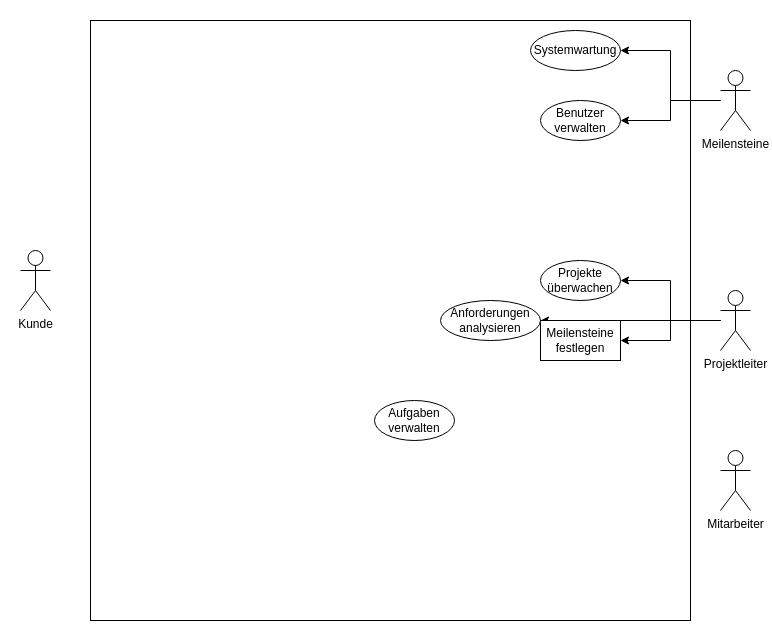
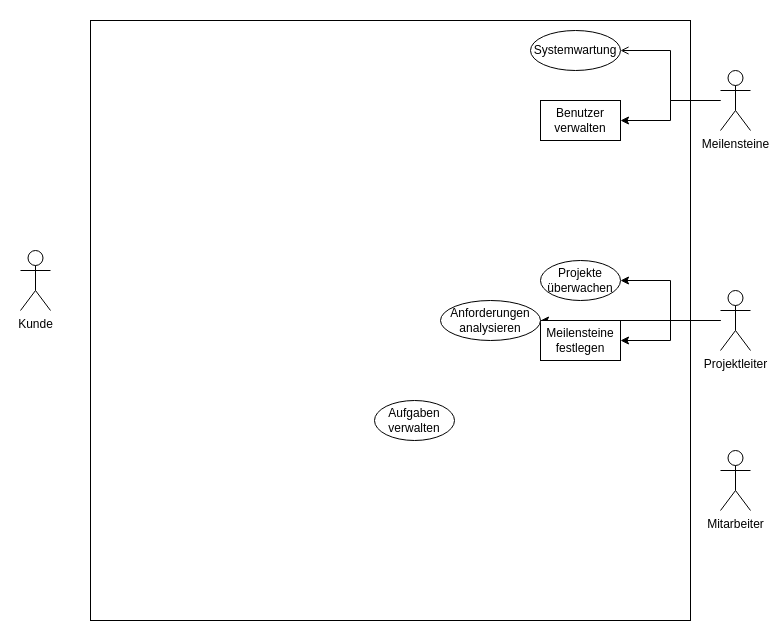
(628, 51) -> (626, 51)
(581, 121) -> (581, 121)
